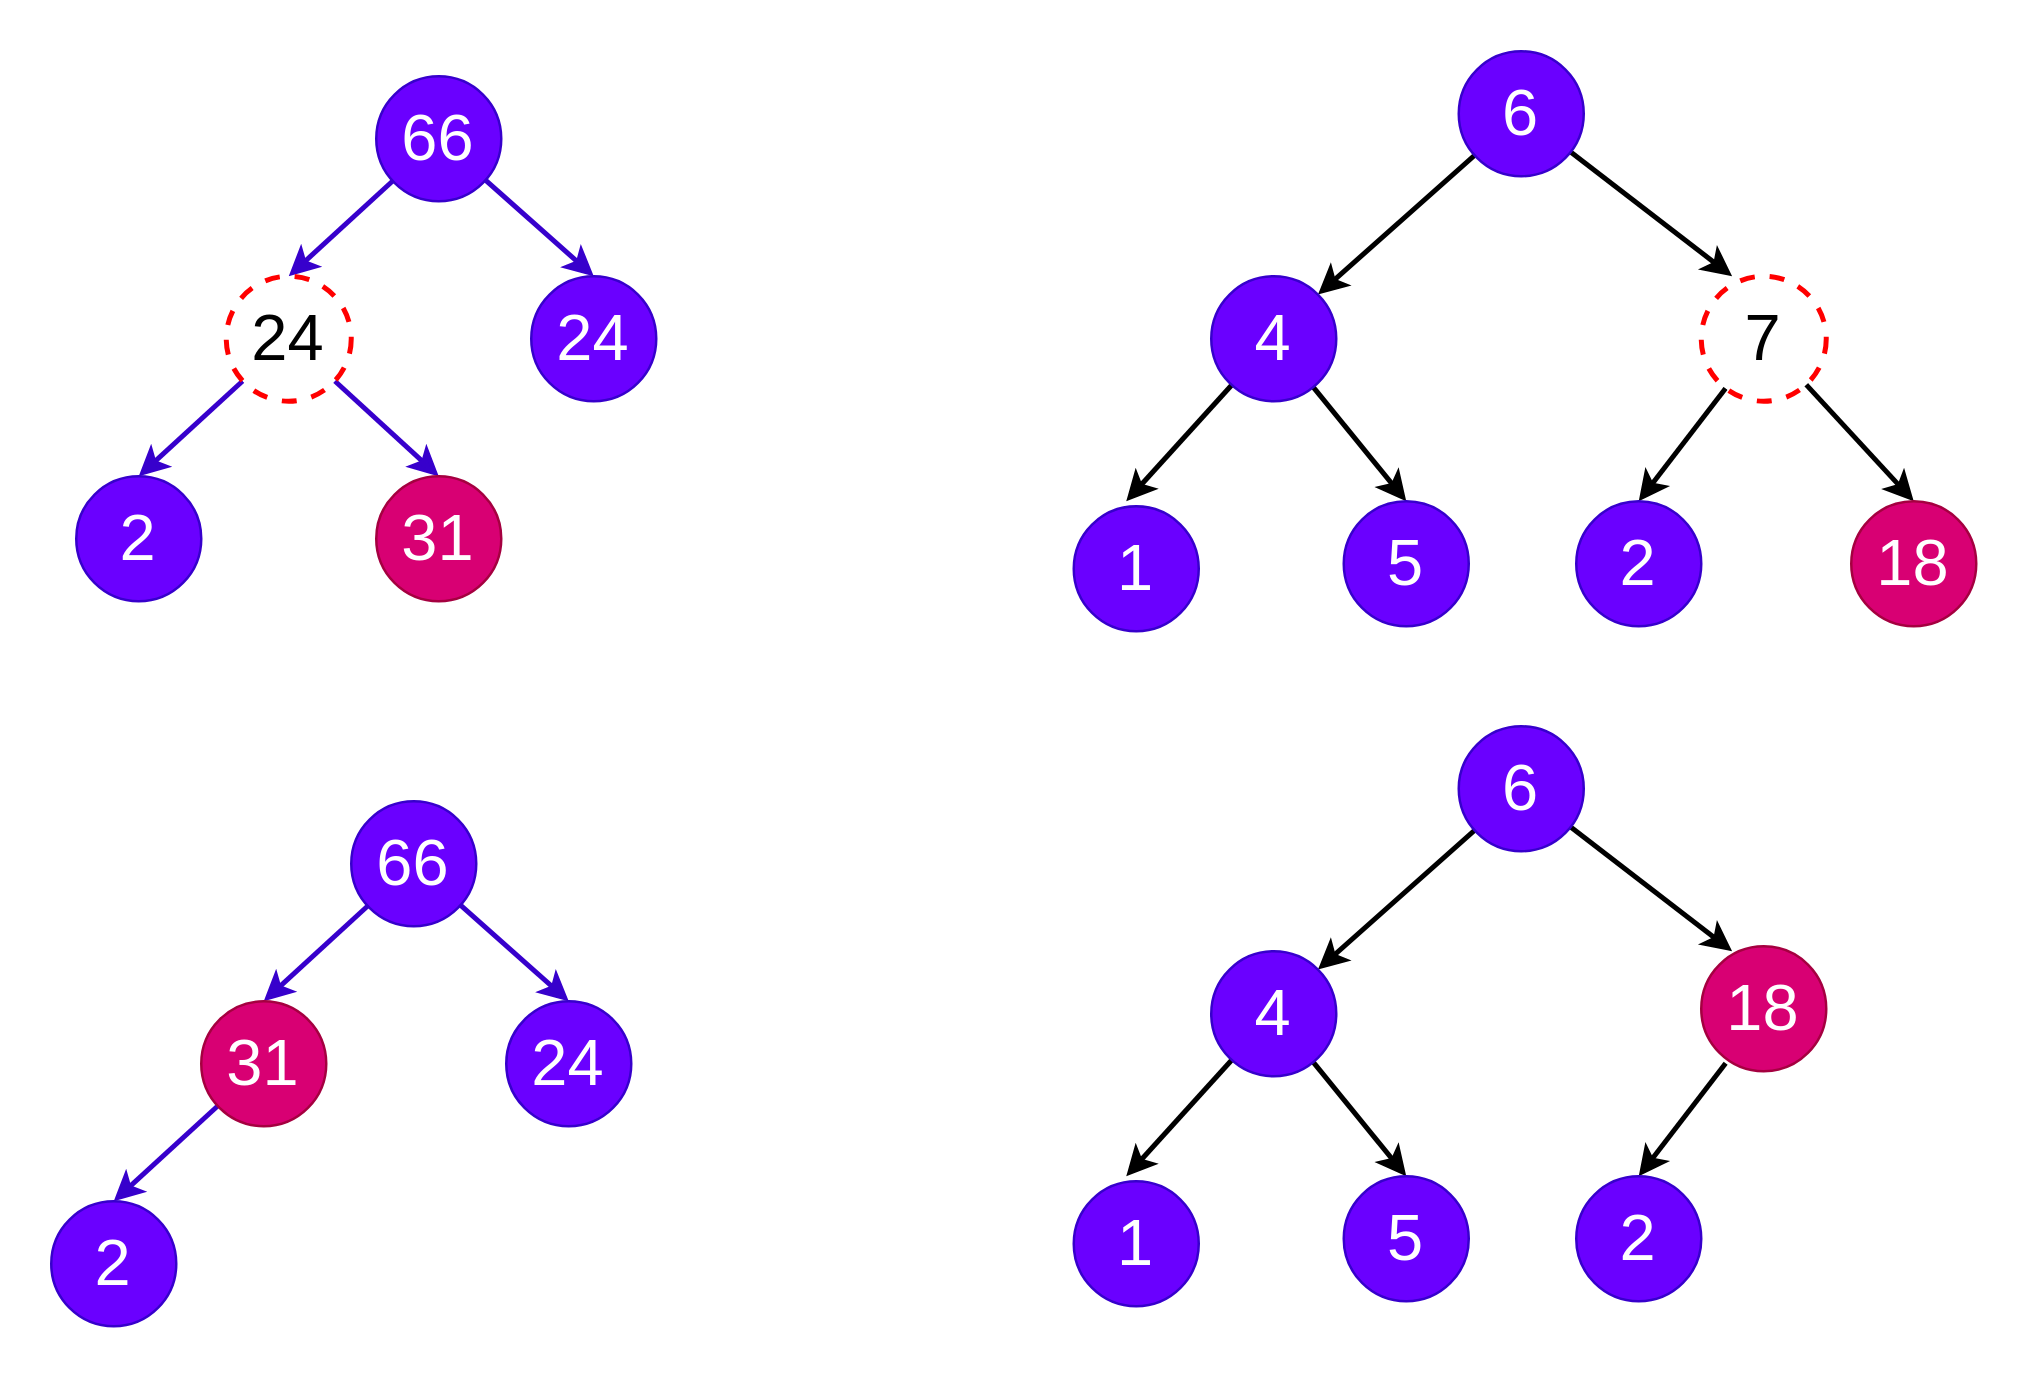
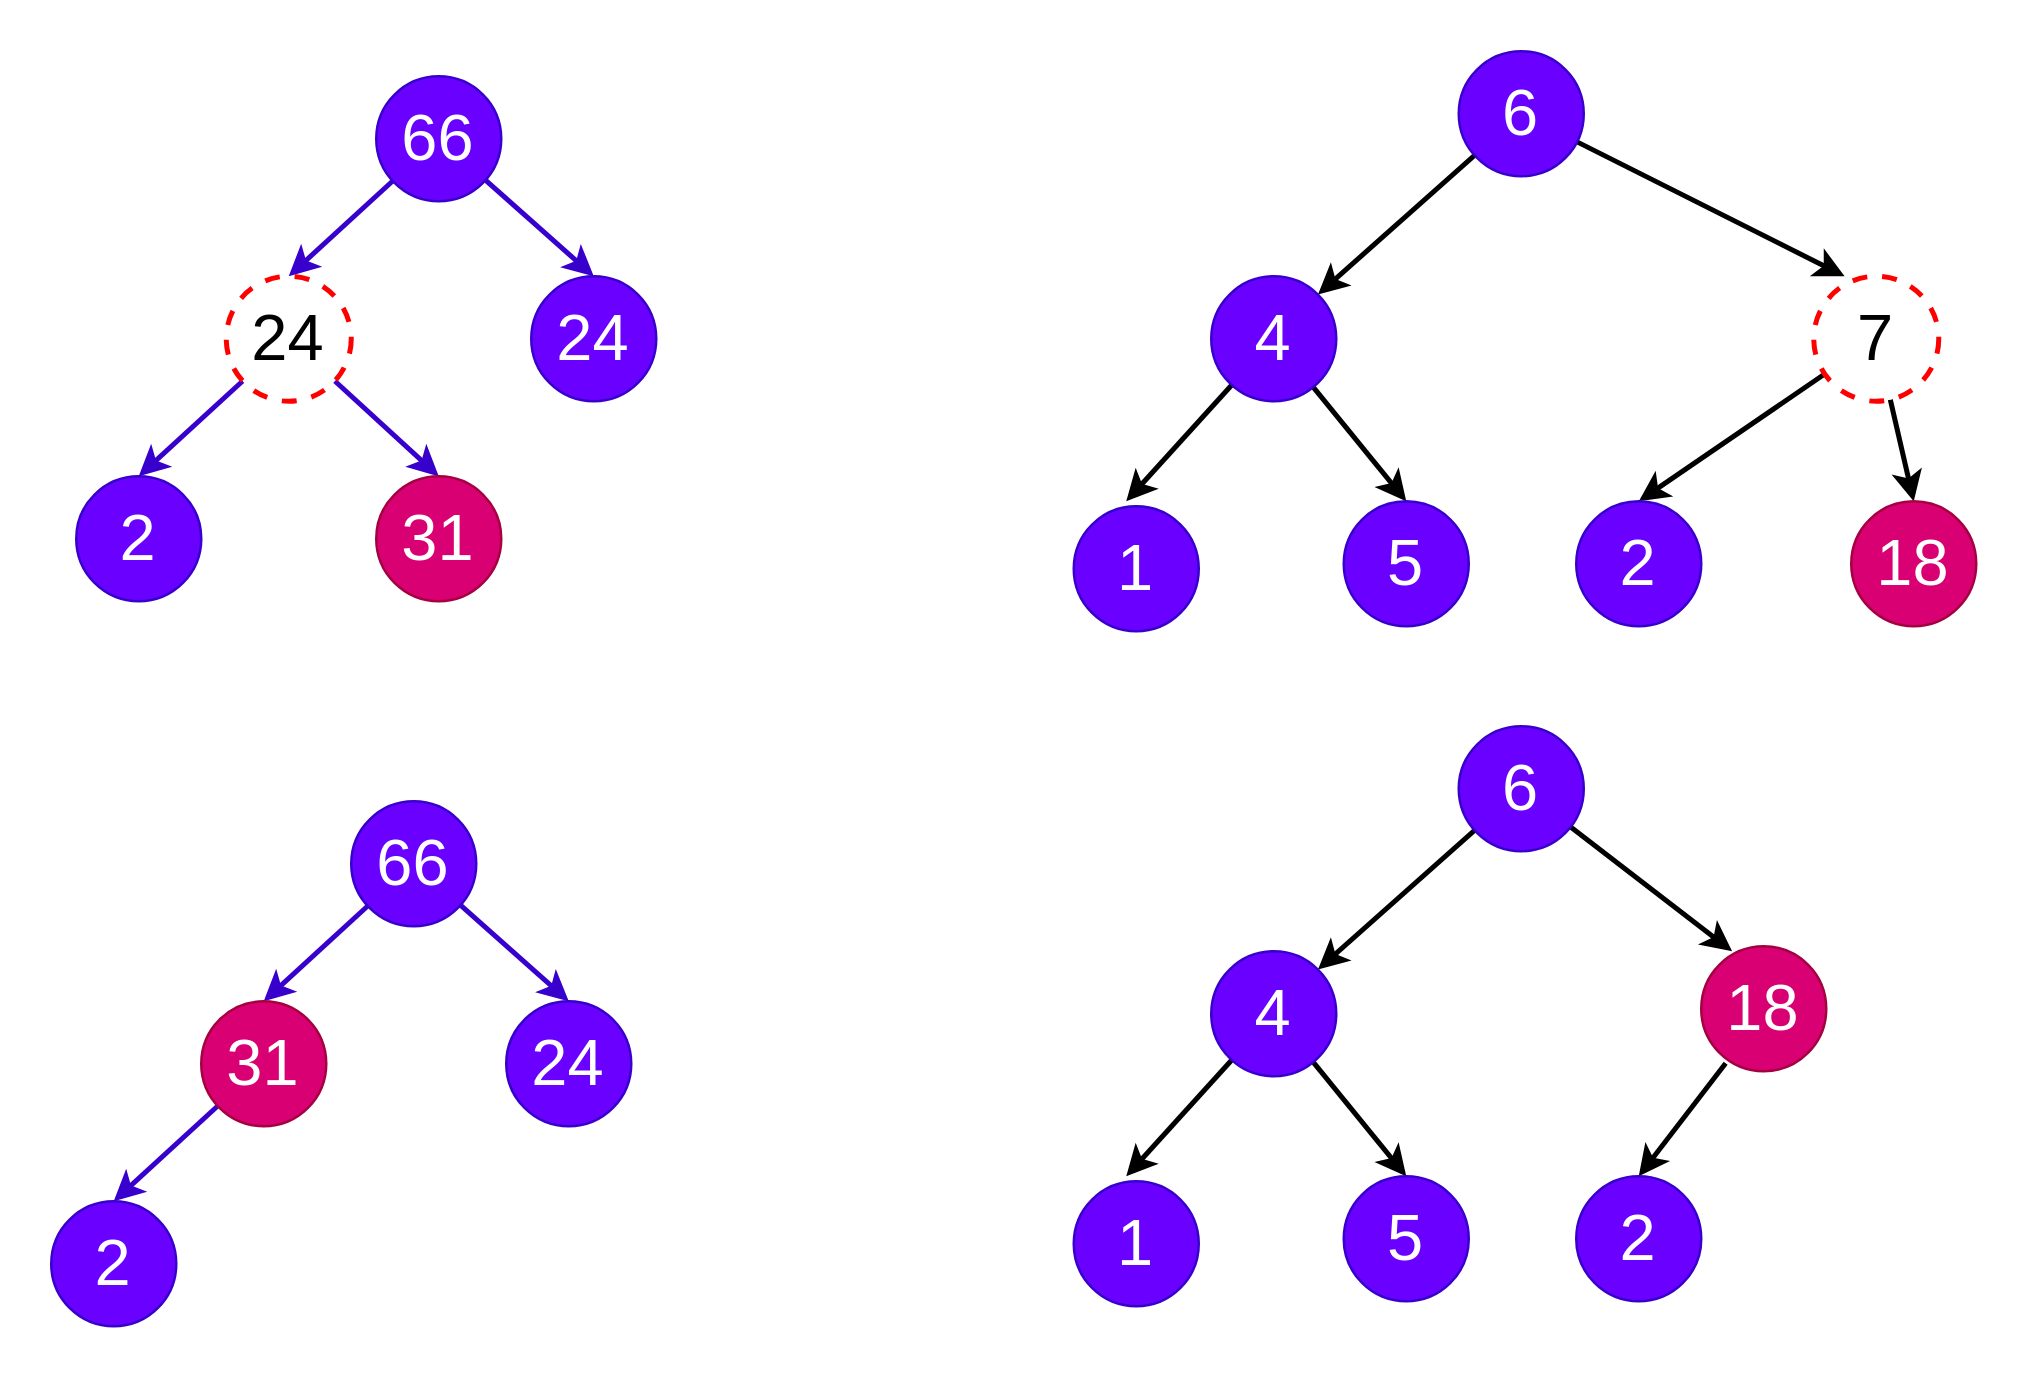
(1764, 339) -> (1876, 339)
